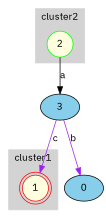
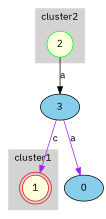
(73, 139) -> (73, 139)
